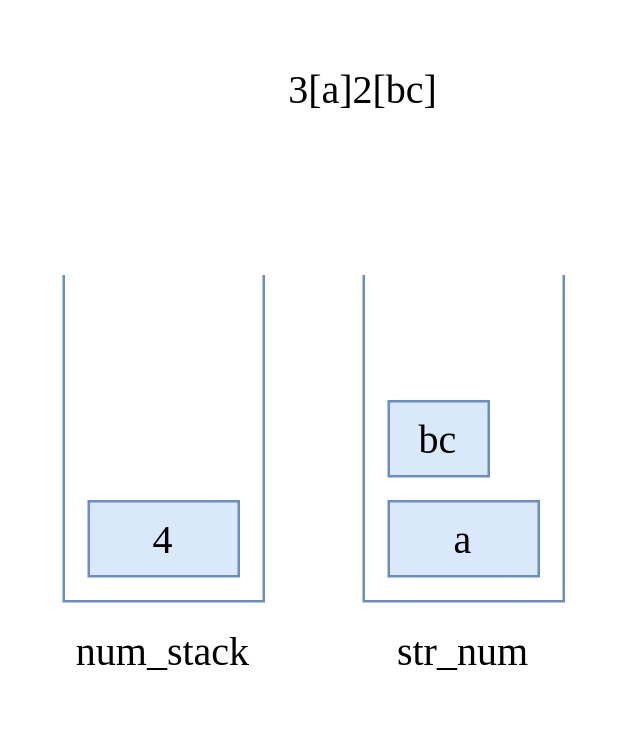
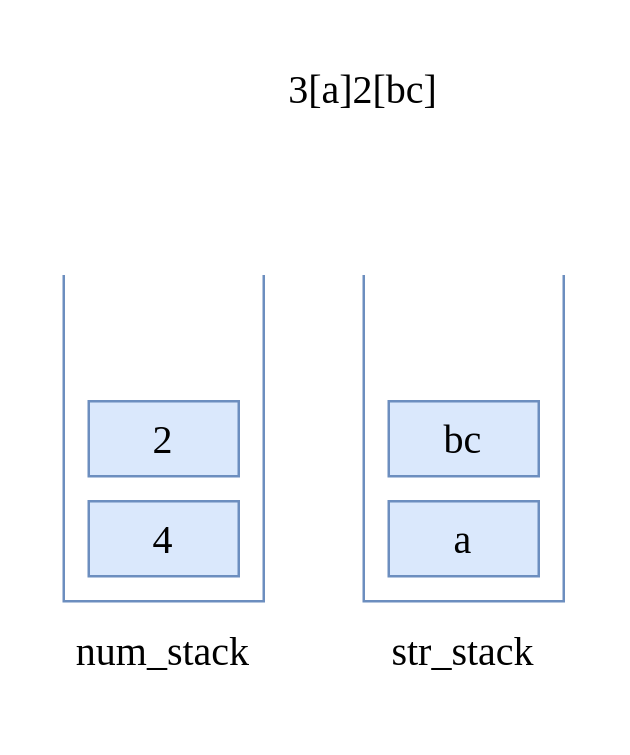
none -> (164, 439)
(439, 439) -> (464, 439)
(464, 651) -> (464, 651)
